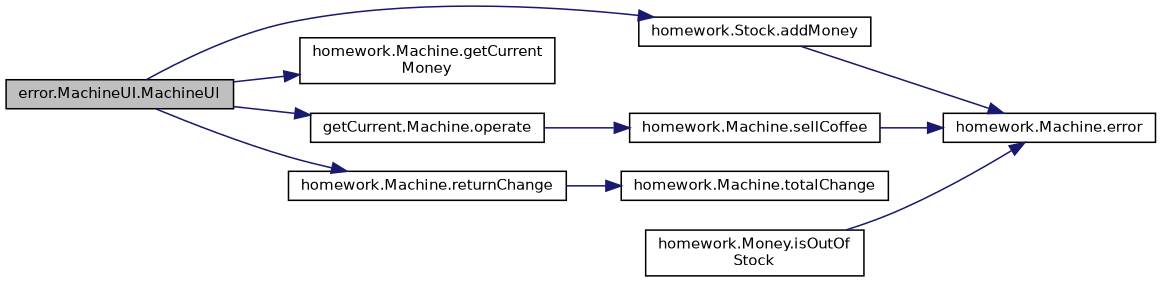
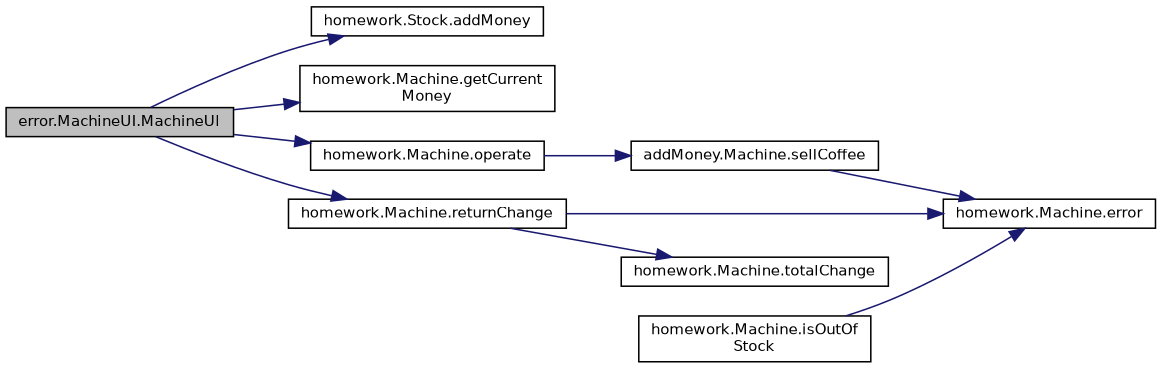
(895, 77) -> (747, 214)
(427, 128) -> (427, 156)
(755, 128) -> (755, 156)
(755, 253) -> (755, 339)
